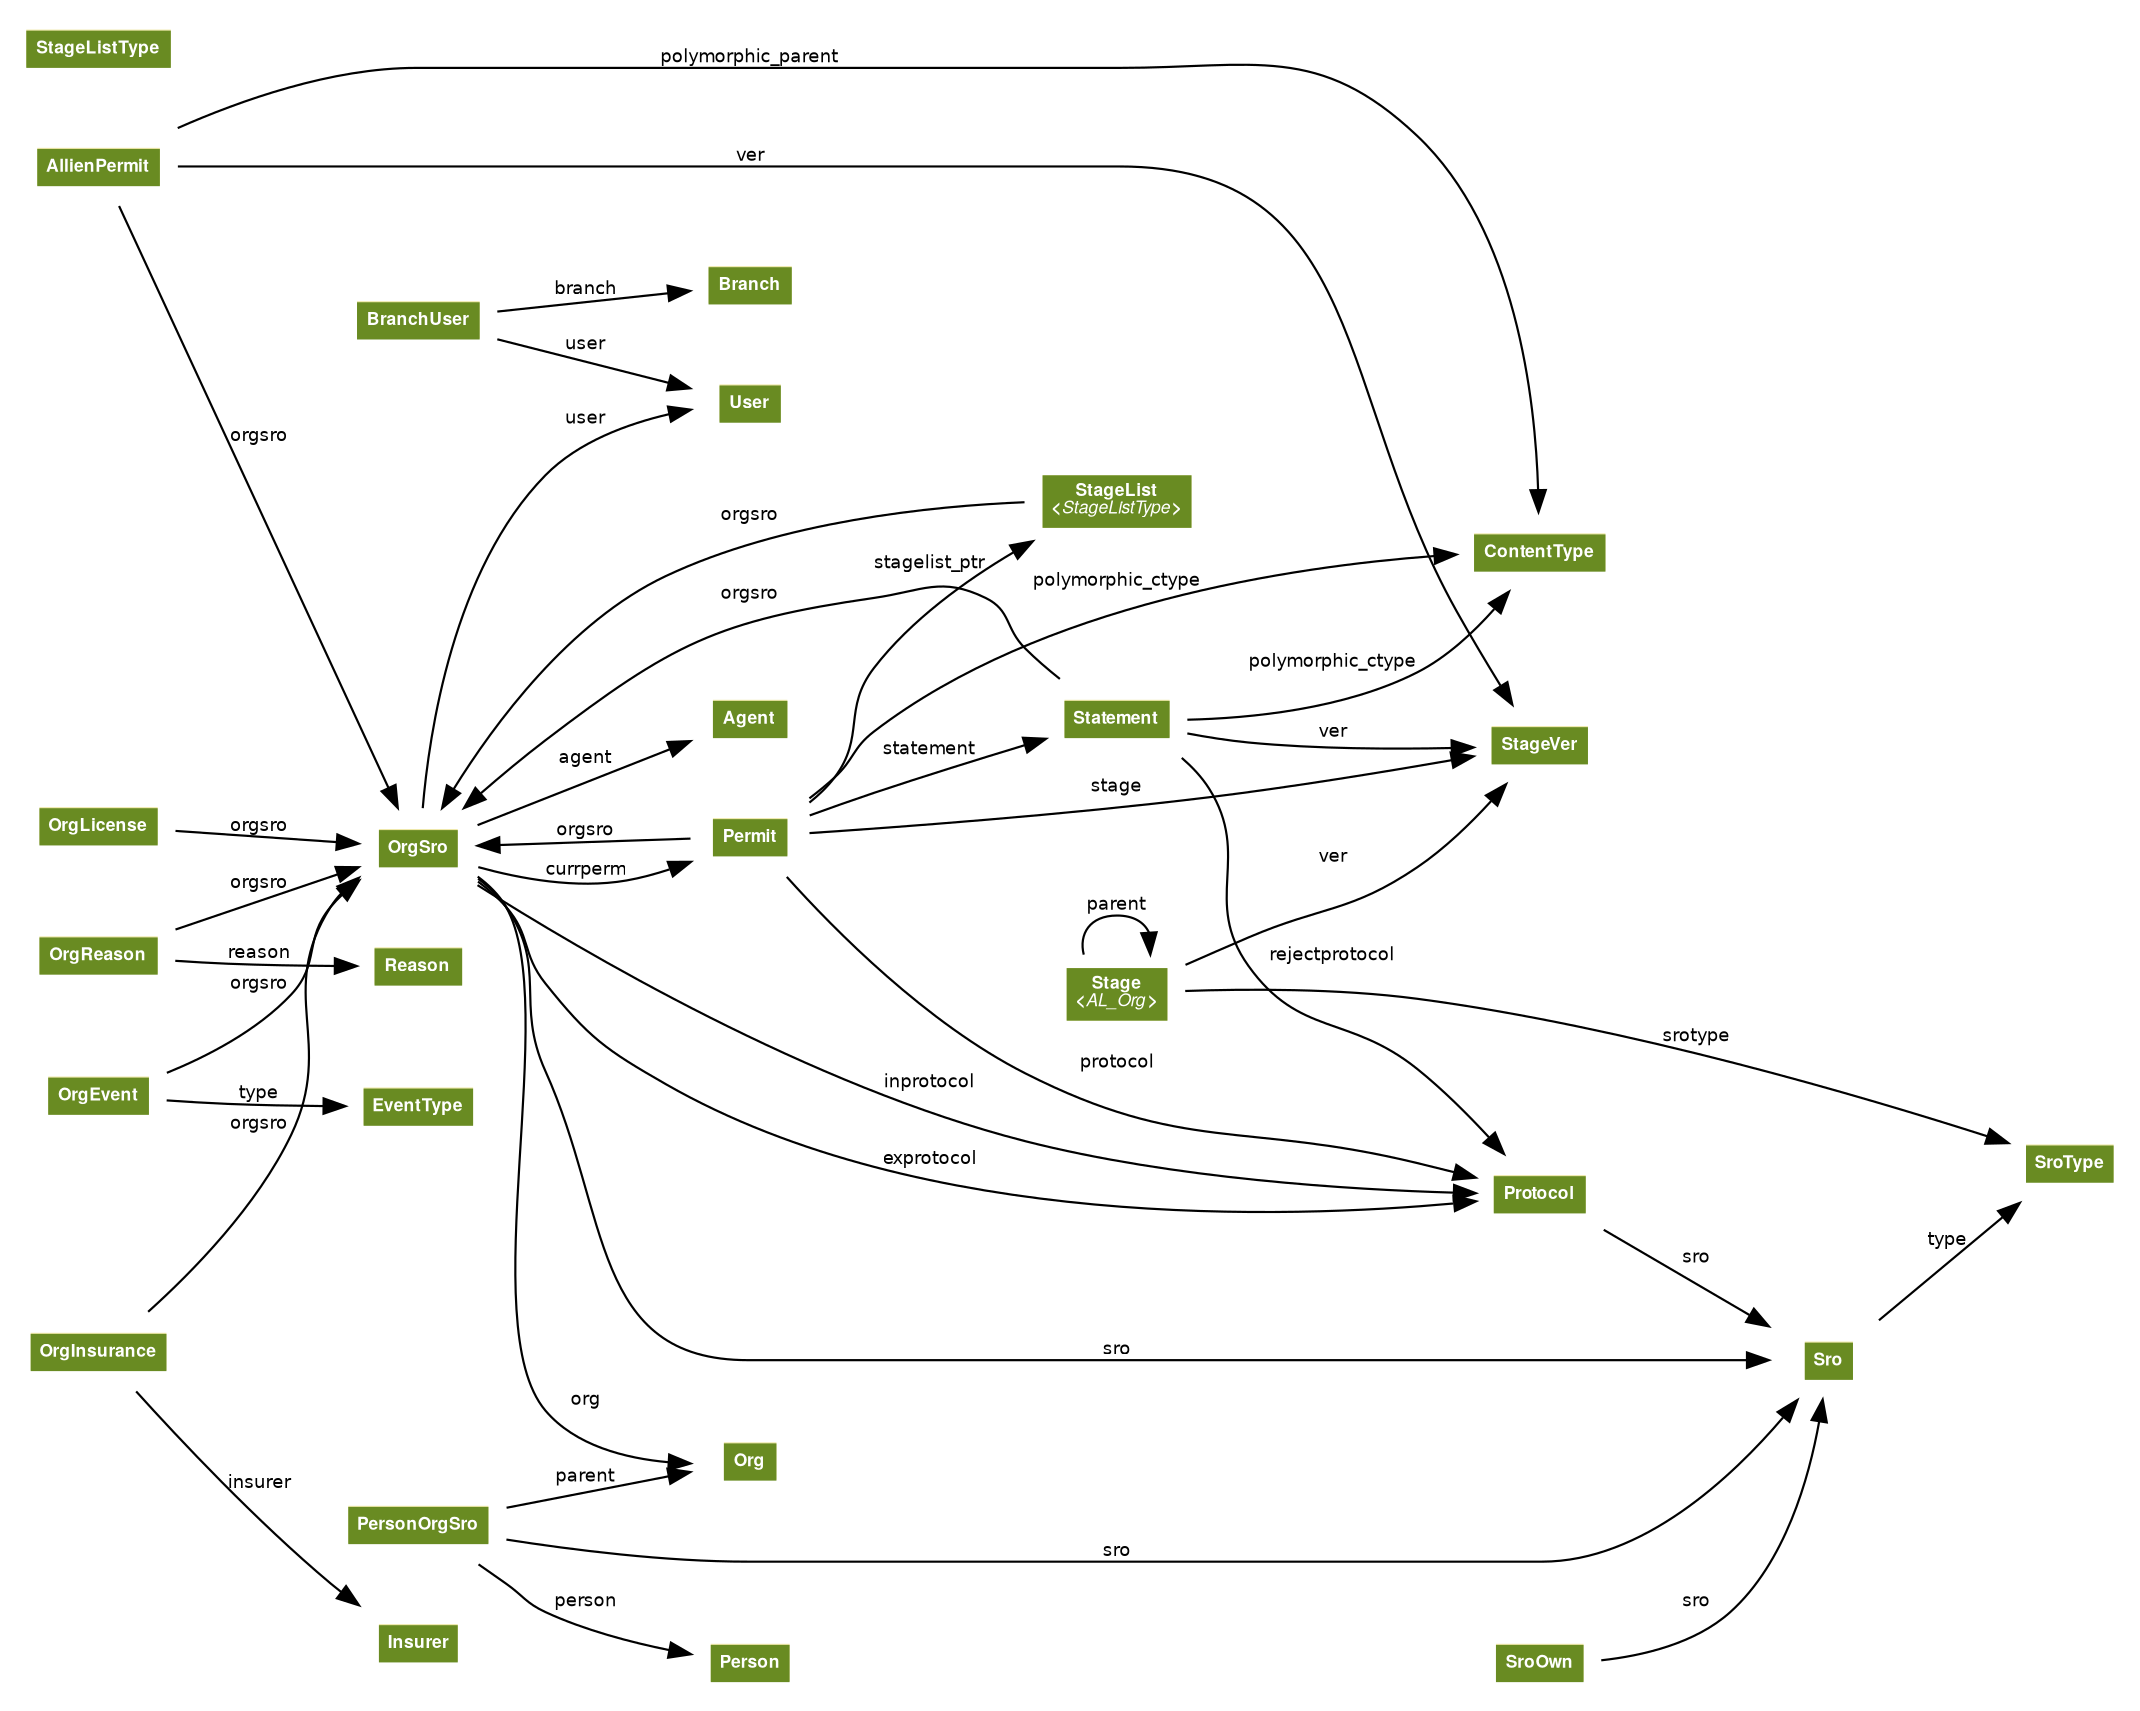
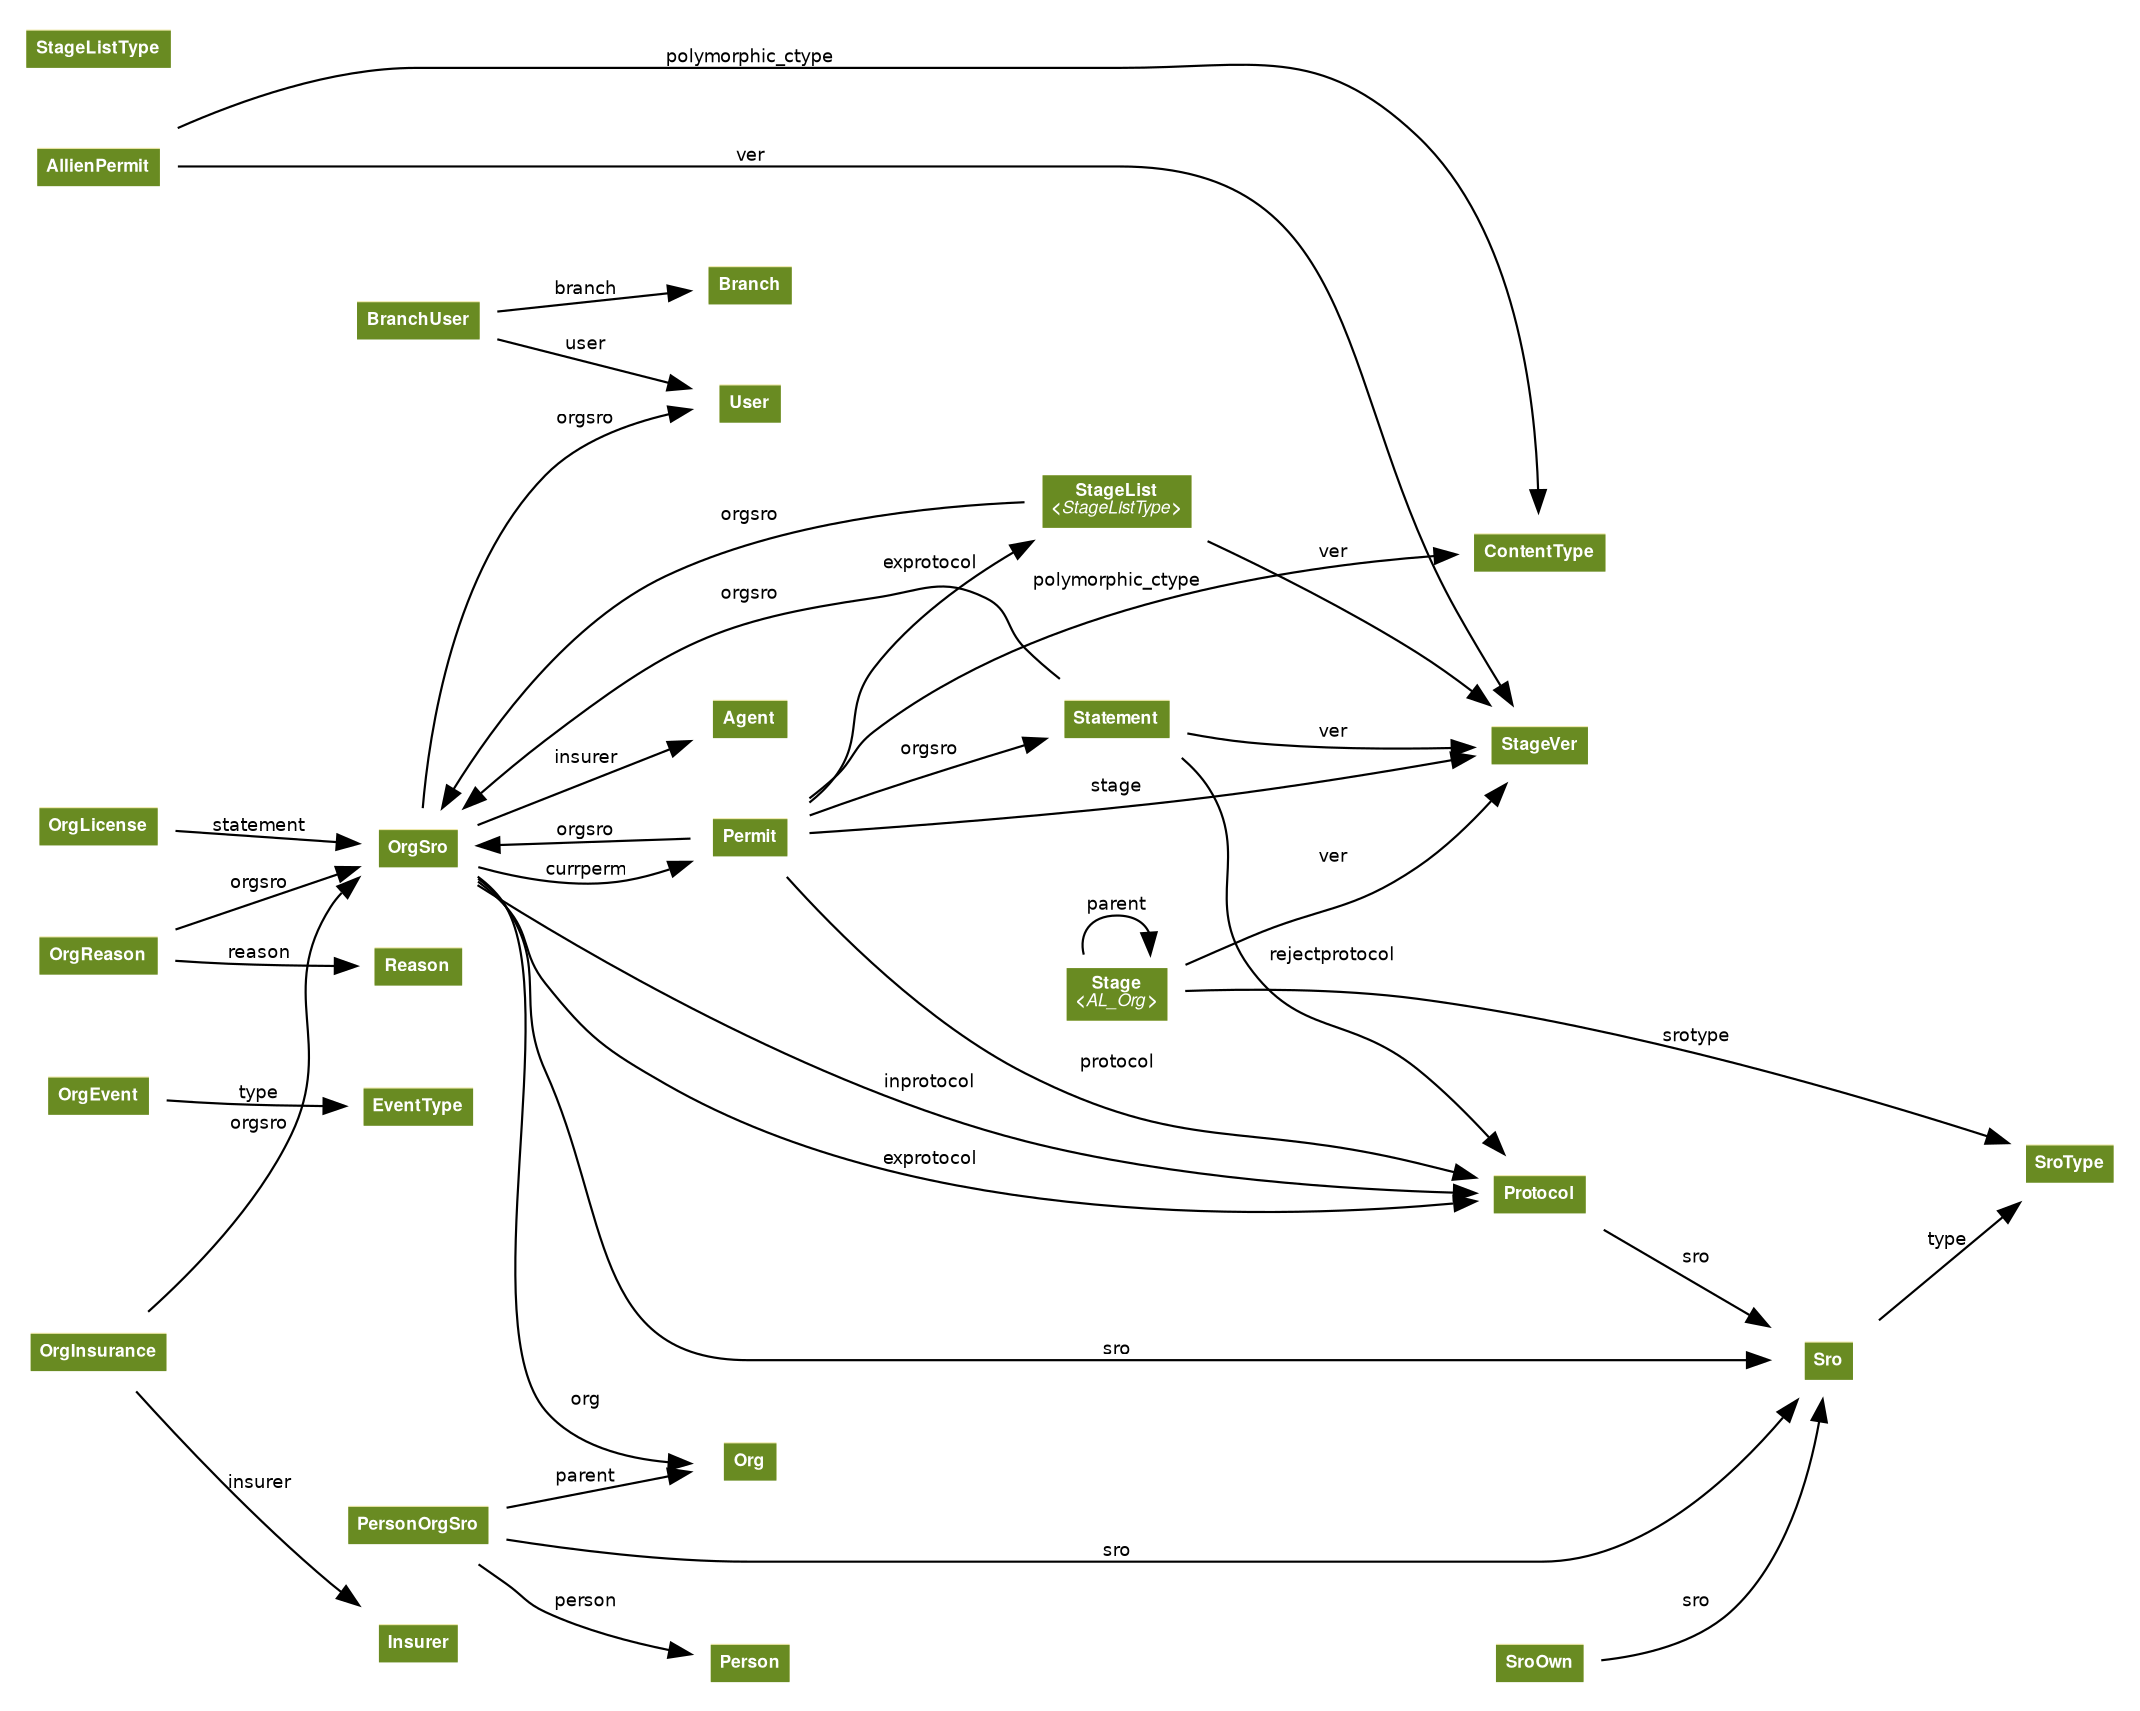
(750, 58) -> (750, 58)
(586, 419) -> (586, 419)
(254, 497) -> none
(930, 564) -> (930, 564)
none -> (1344, 610)
(1354, 697) -> none
(930, 750) -> (930, 750)
(586, 759) -> (586, 759)
(260, 827) -> (260, 827)
(279, 1006) -> none
